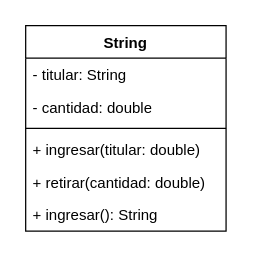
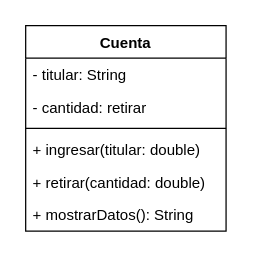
(126, 43) -> (126, 43)
(99, 108) -> (103, 108)
(107, 216) -> (126, 216)
